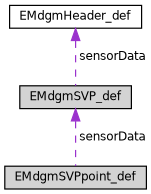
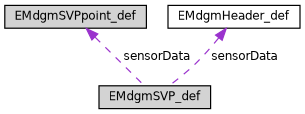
(76, 144) -> (120, 61)
